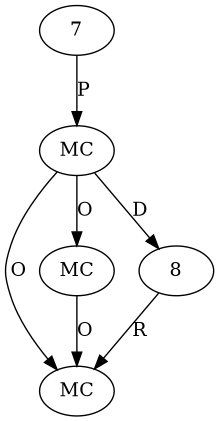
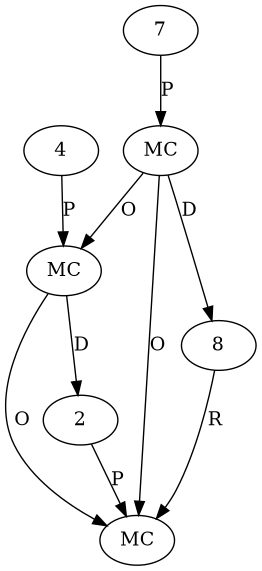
none -> (61, 151)
none -> (81, 420)
